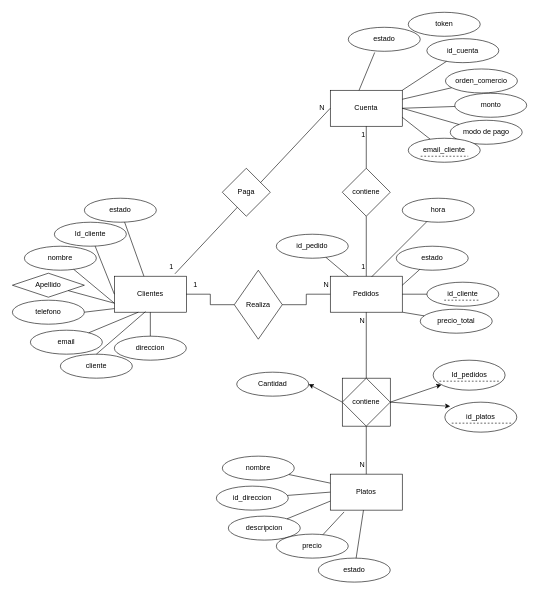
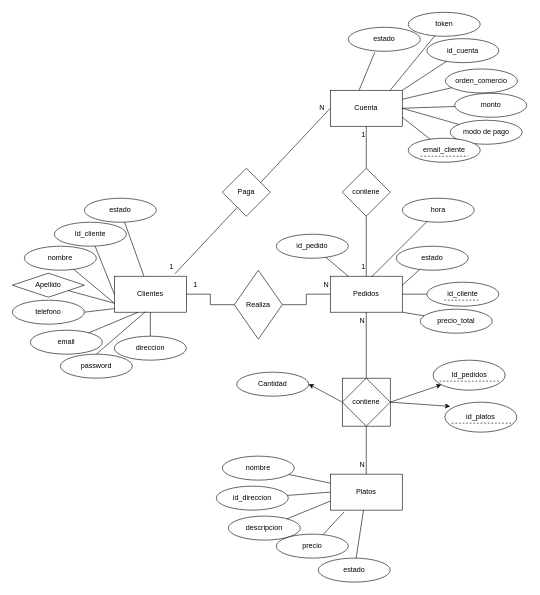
none -> (412, 64)
(96, 366) -> (96, 366)
